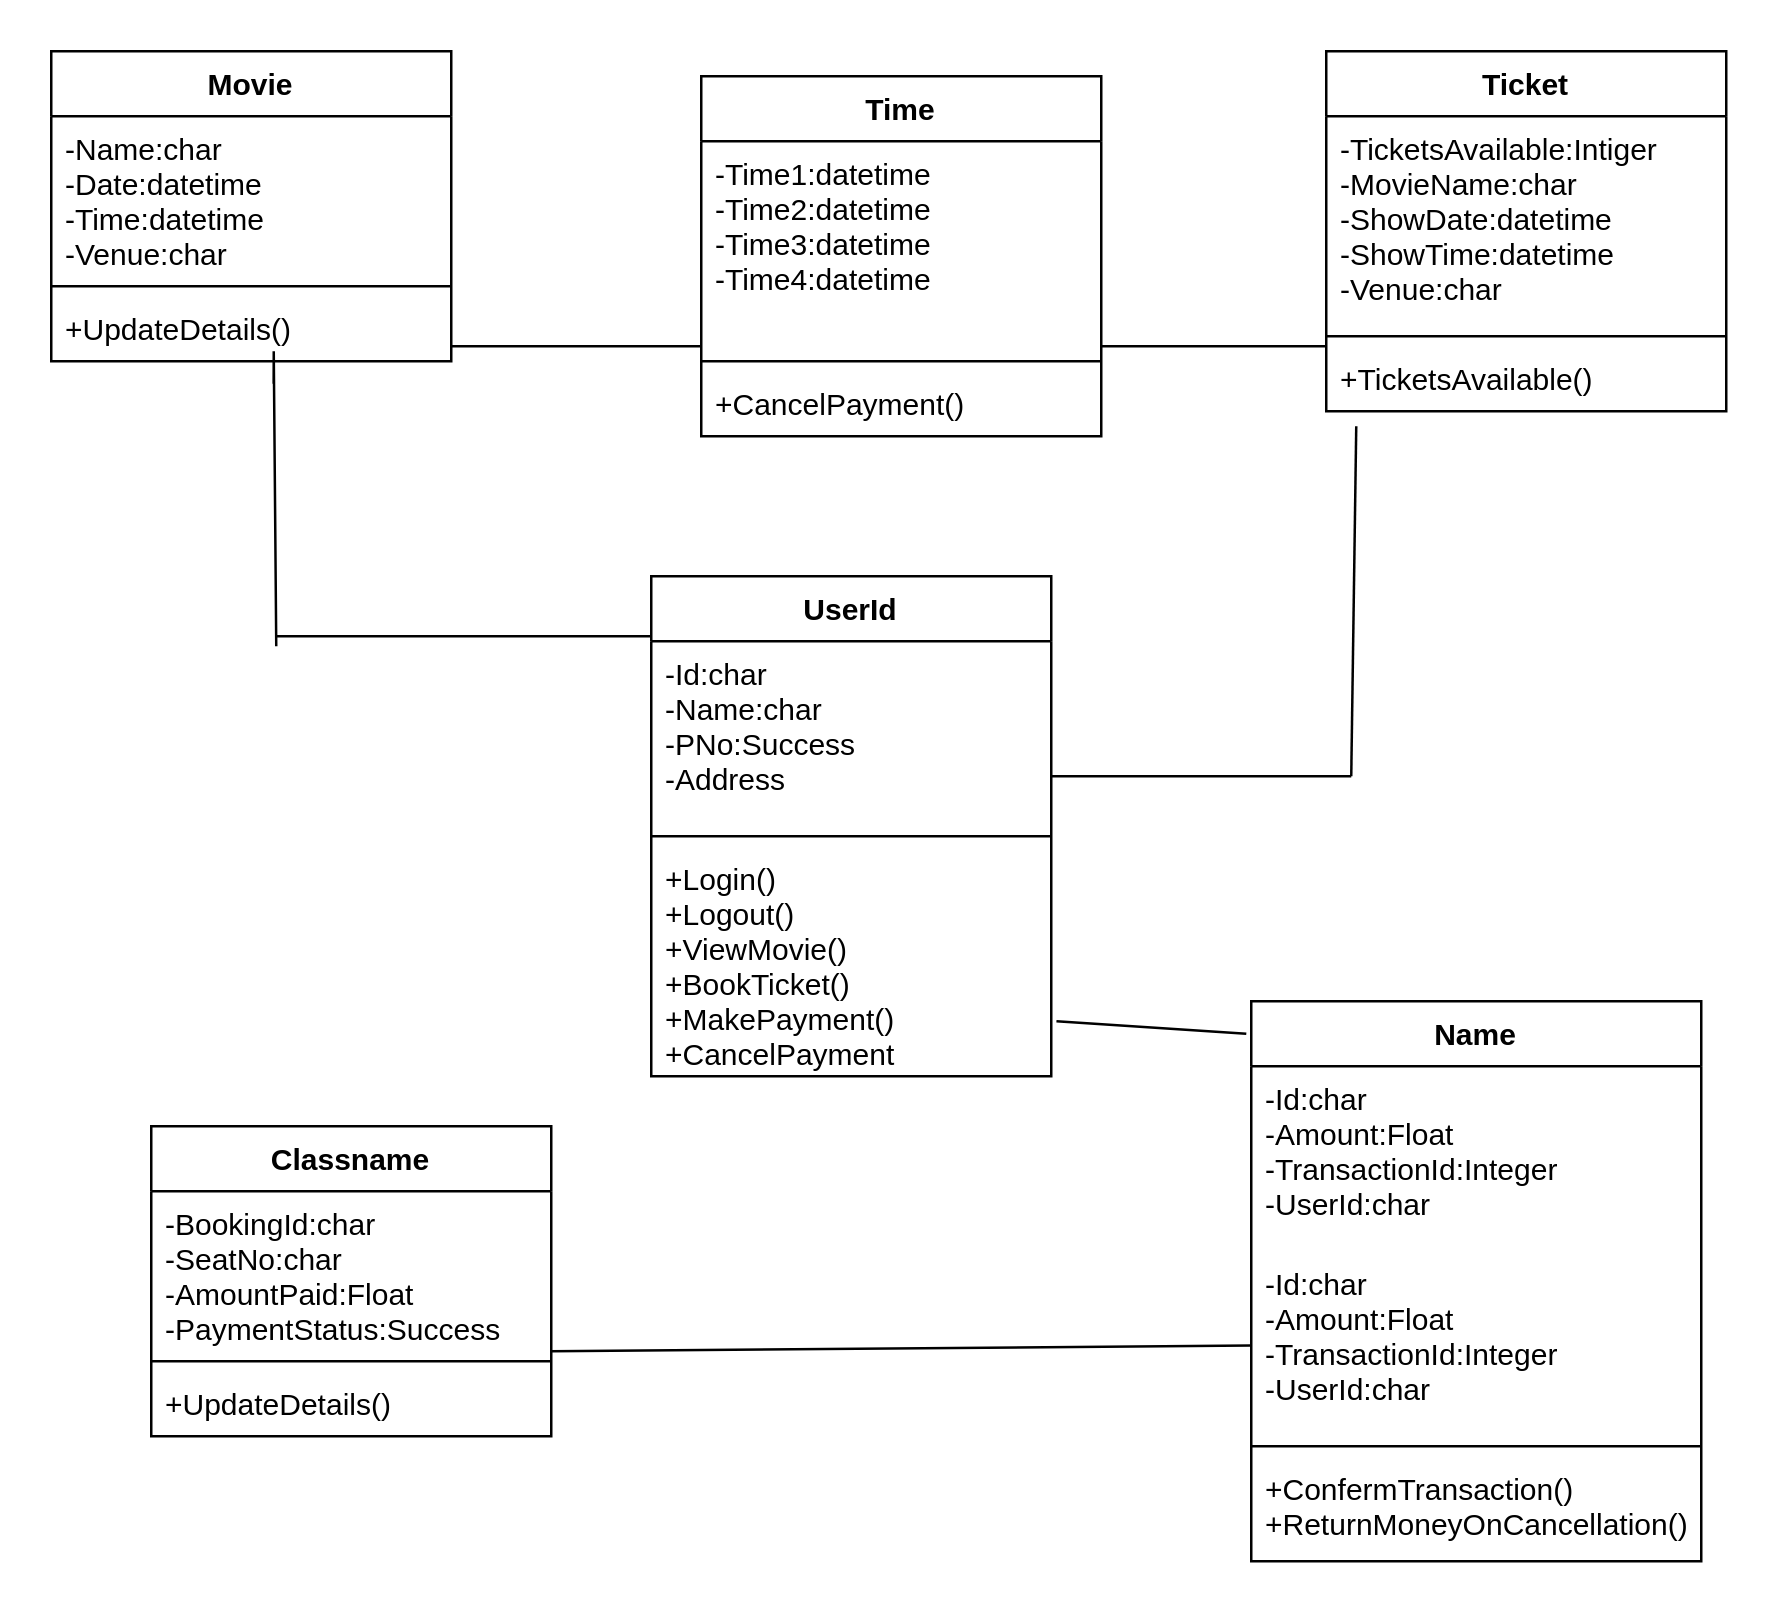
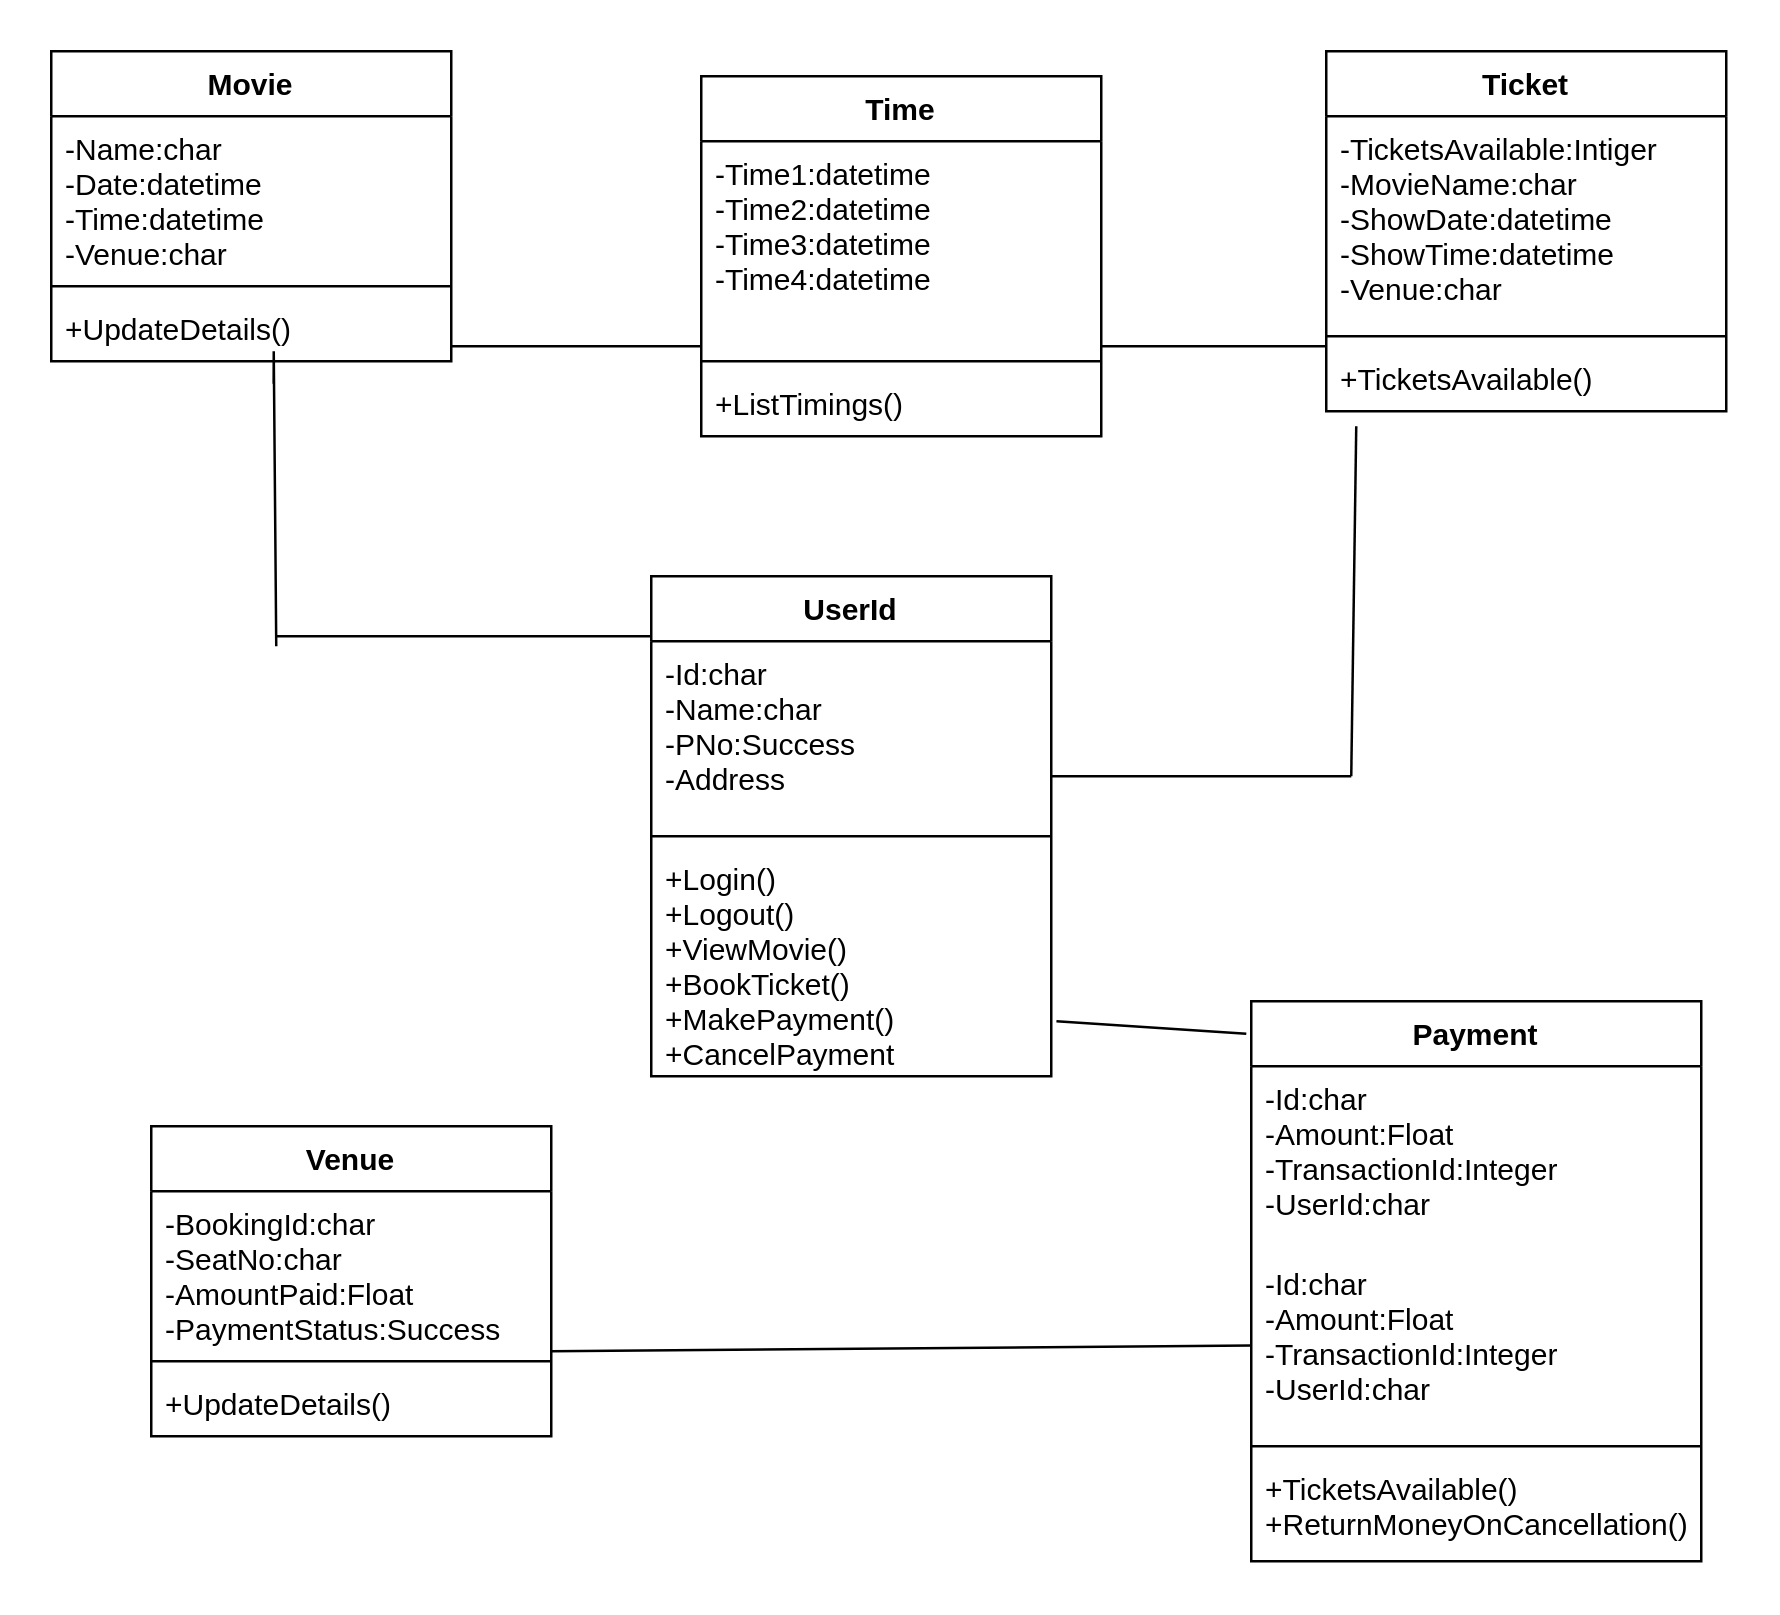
(846, 405) -> (821, 405)
(1475, 1035) -> (1475, 1035)
(350, 1160) -> (350, 1160)
(1438, 1490) -> (1409, 1490)
